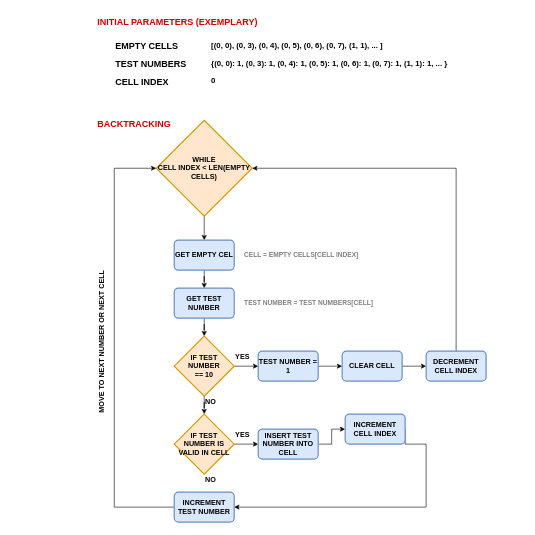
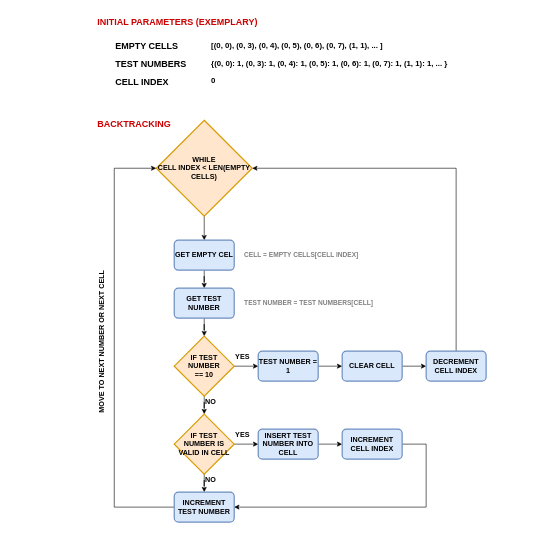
(375, 429) -> (372, 444)
none -> (204, 483)
